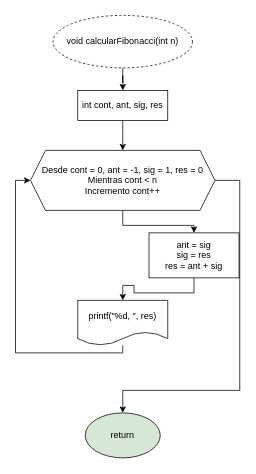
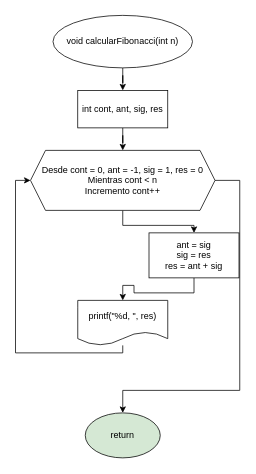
(123, 42) -> (123, 42)
(123, 105) -> (123, 109)
